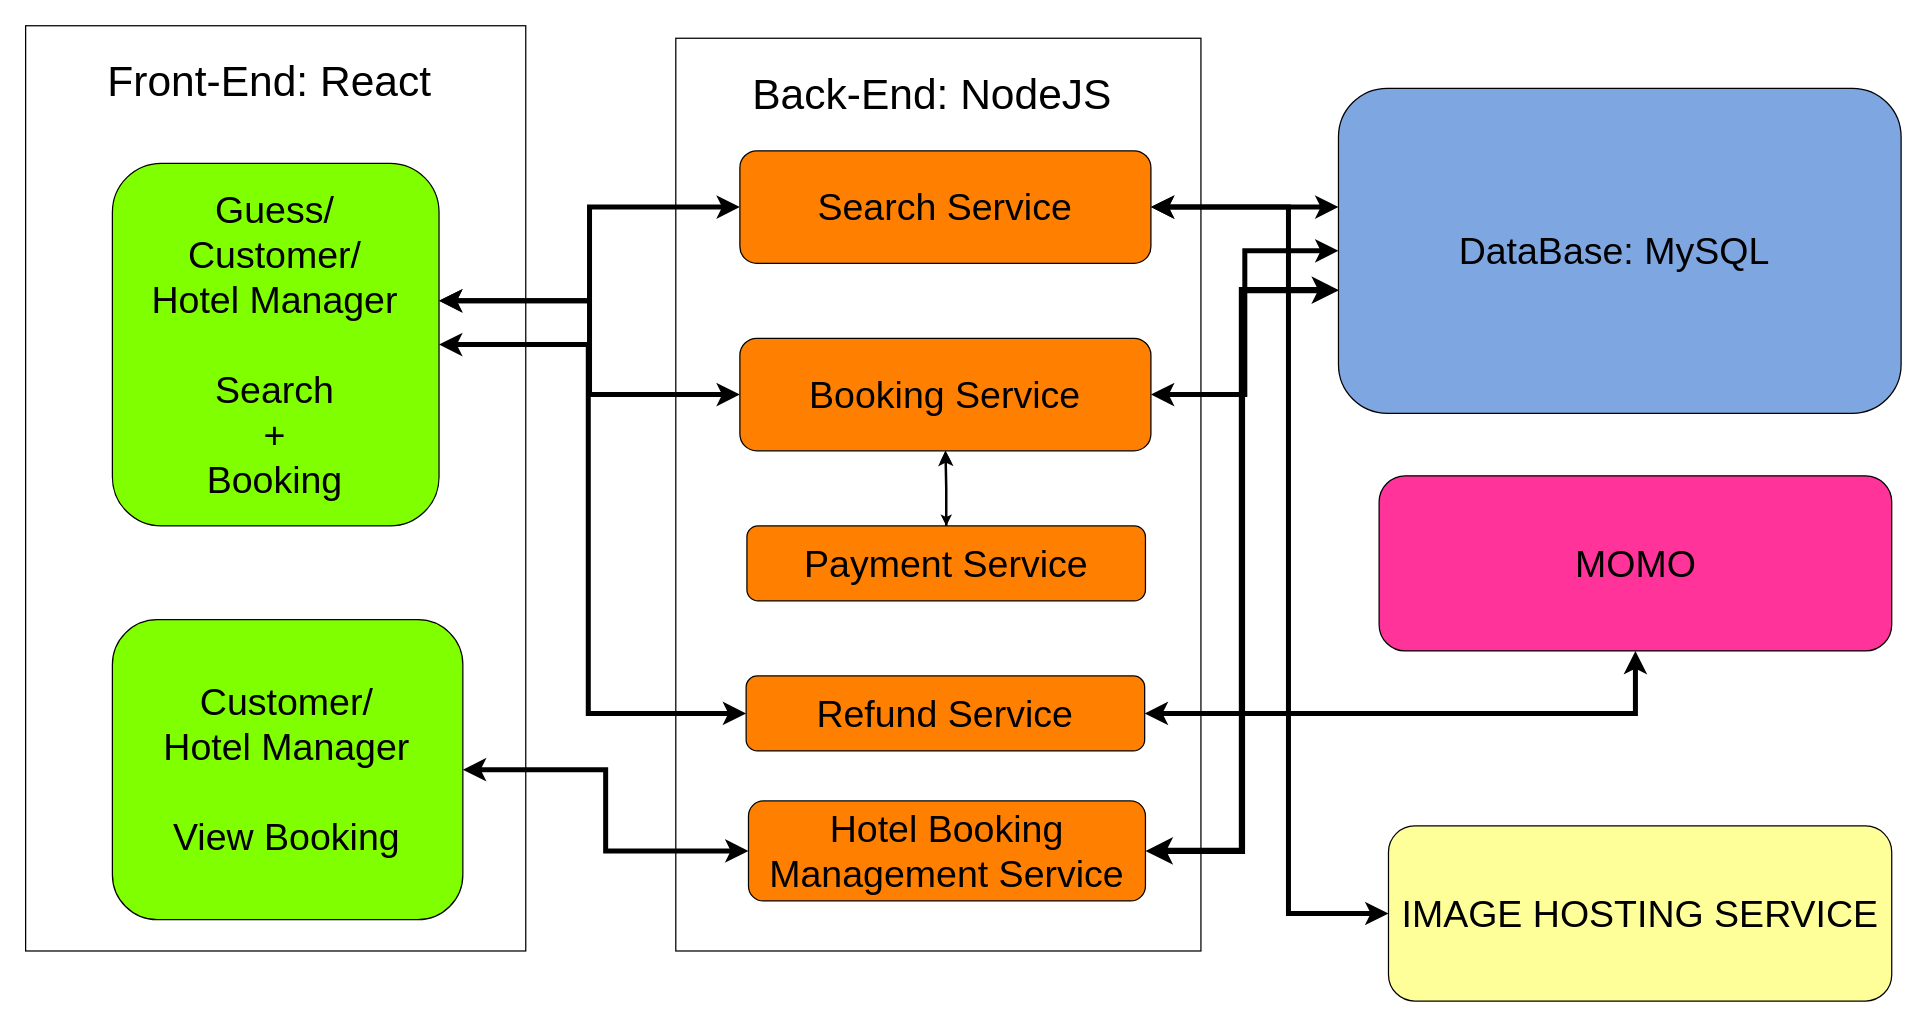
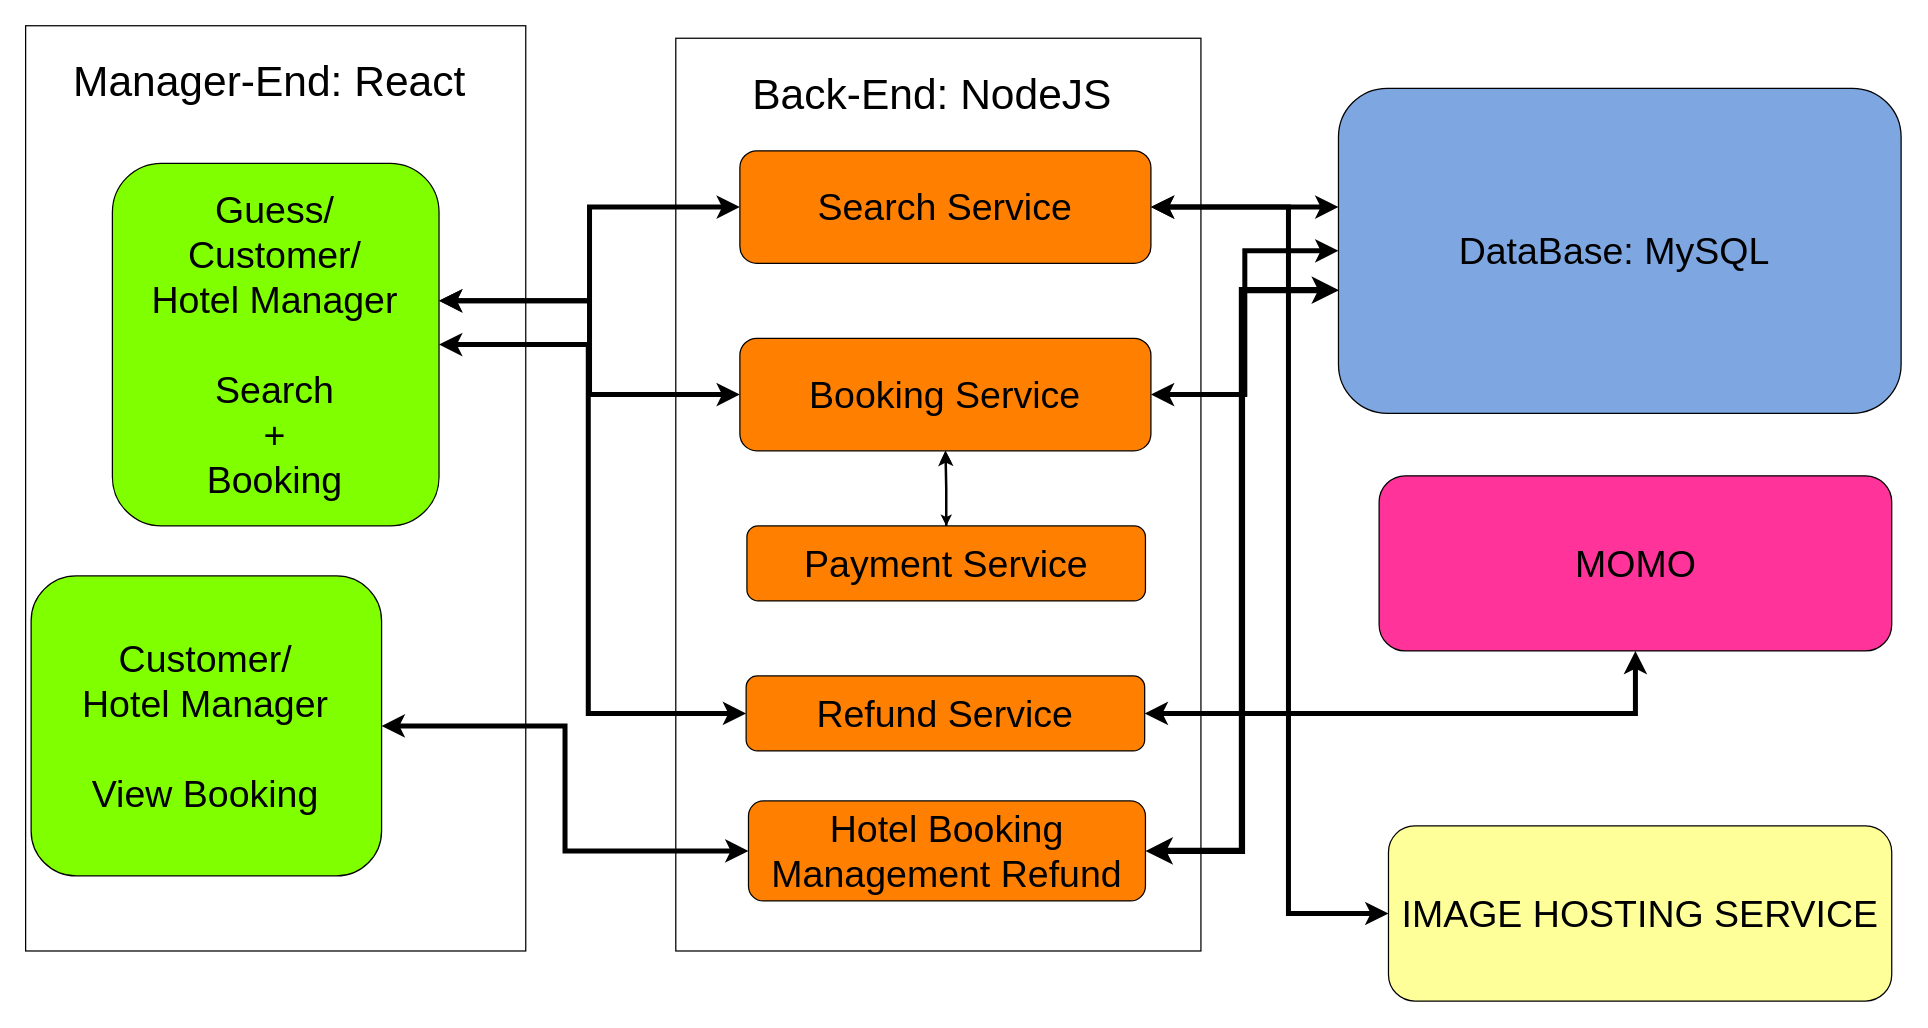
(276, 82) -> (276, 82)
(288, 769) -> (206, 726)
(947, 851) -> (947, 851)
